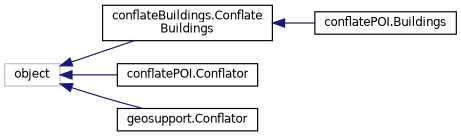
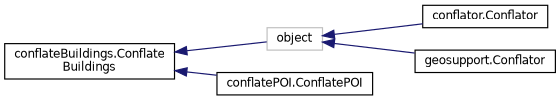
(386, 23) -> (295, 84)
(103, 51) -> (227, 46)
(187, 75) -> (485, 17)
